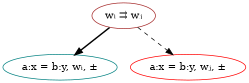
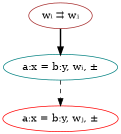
(152, 39) -> (61, 89)
